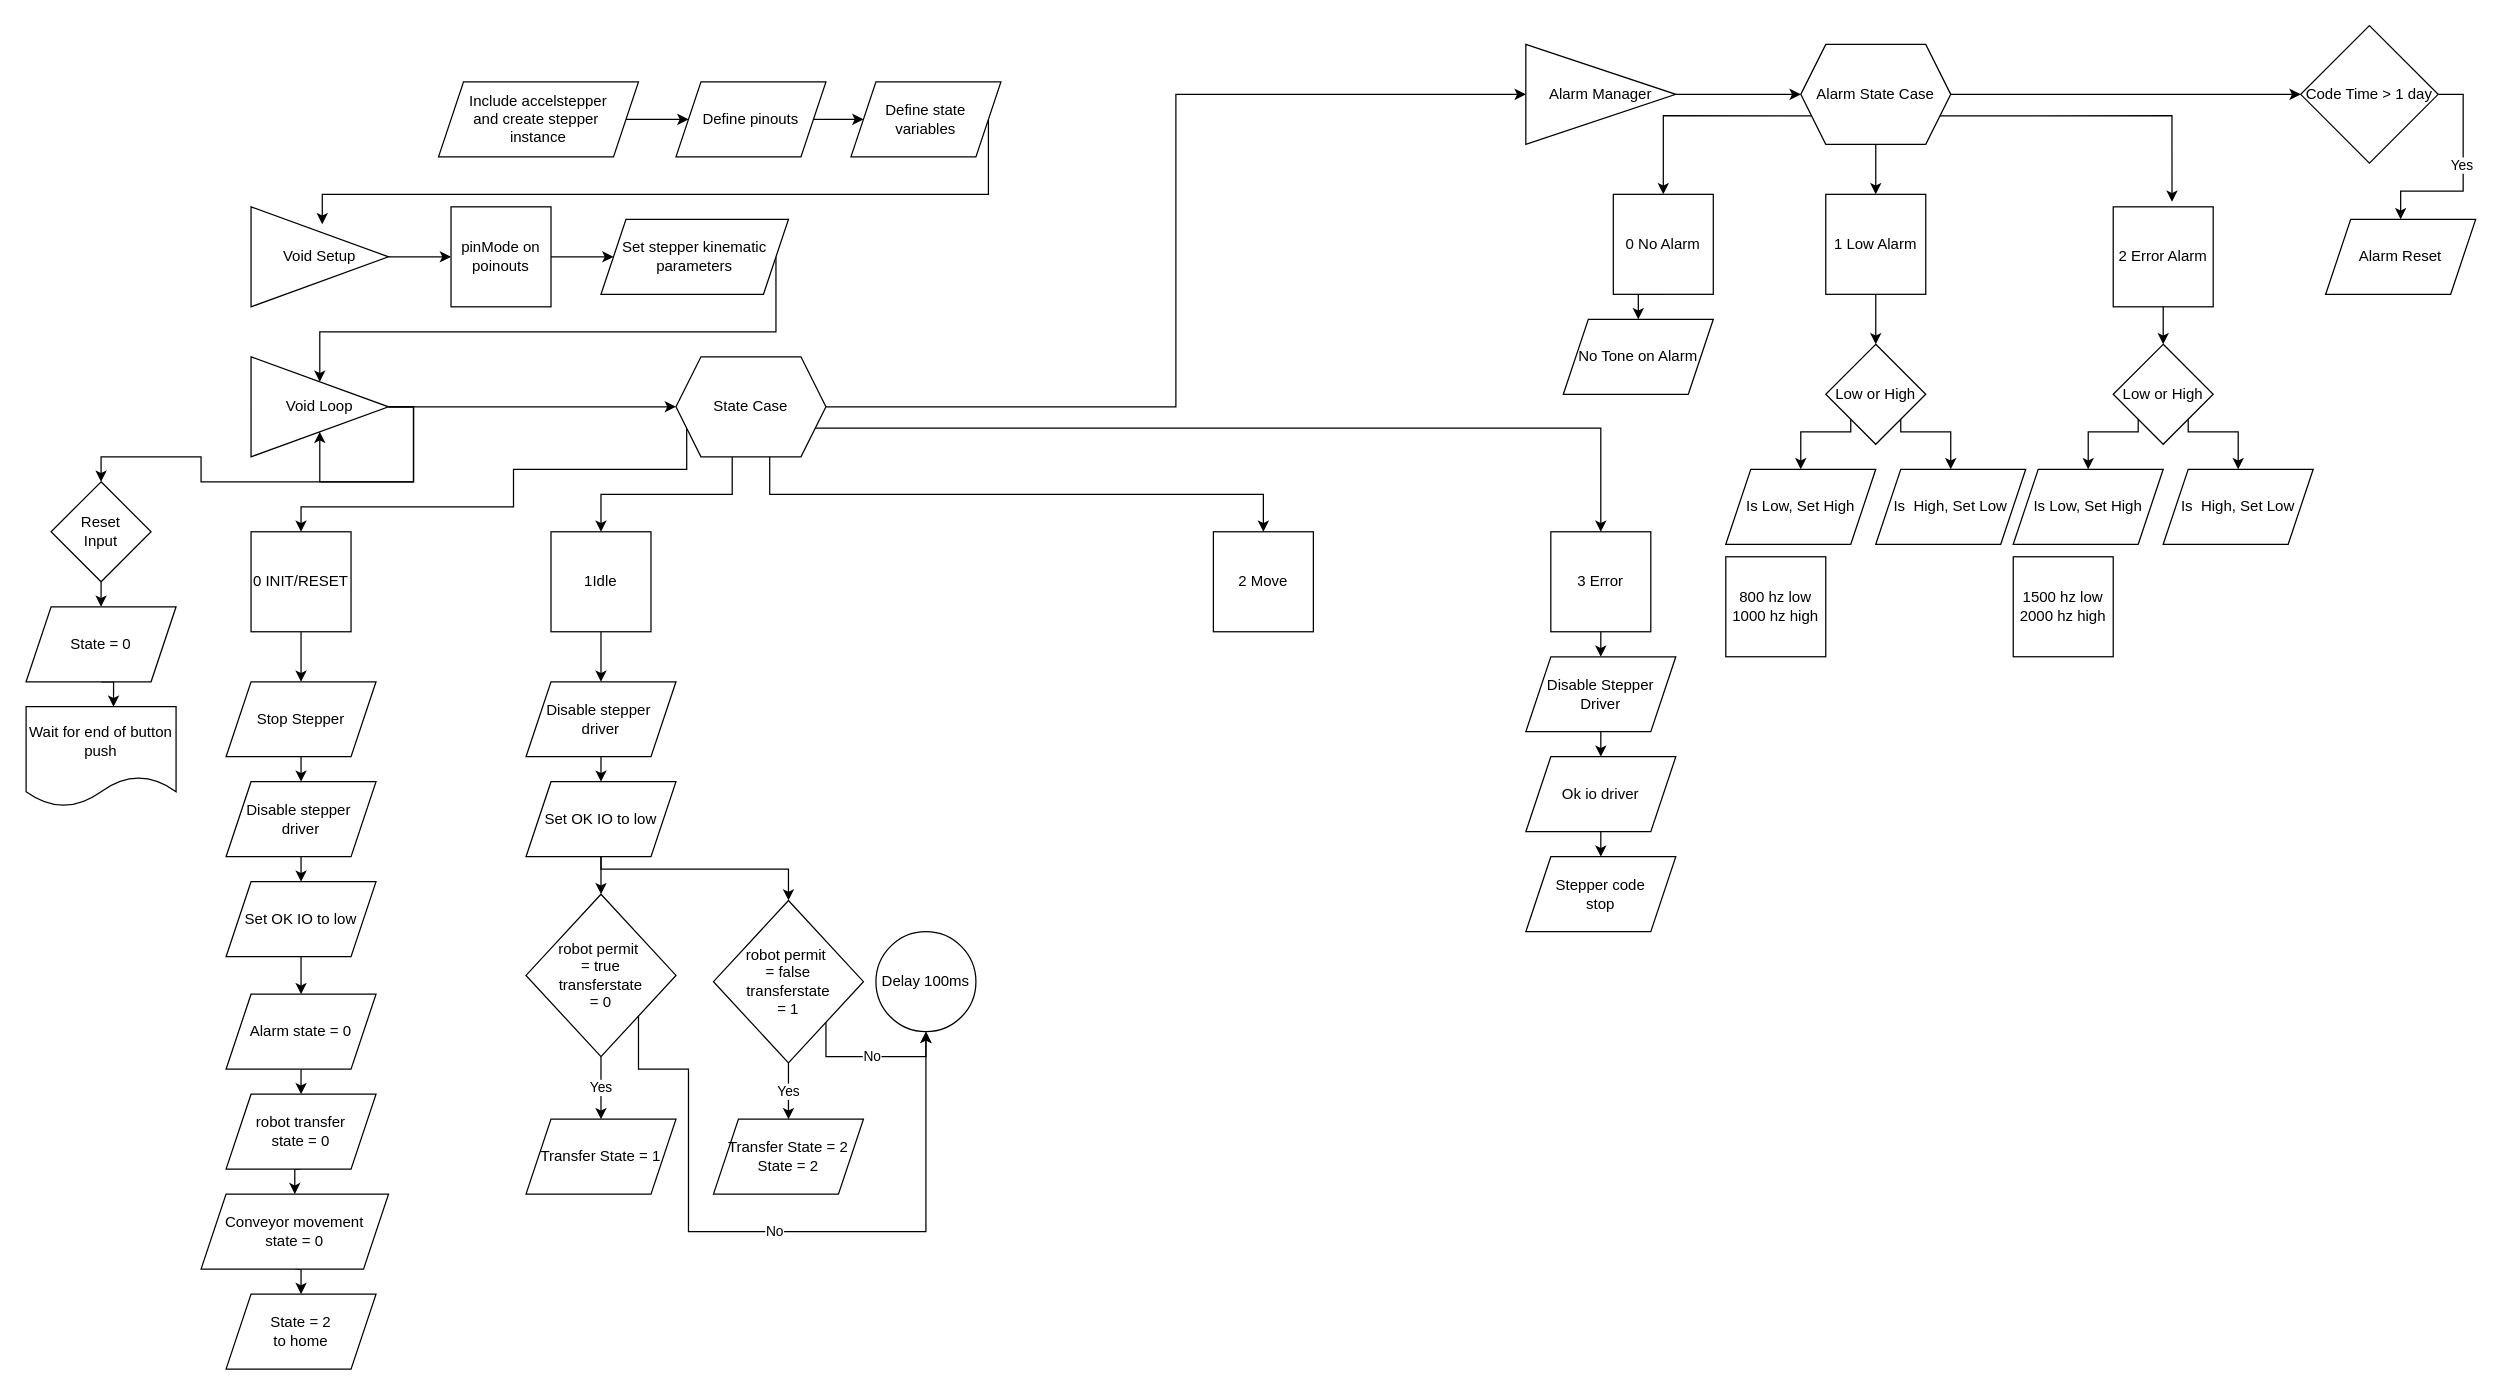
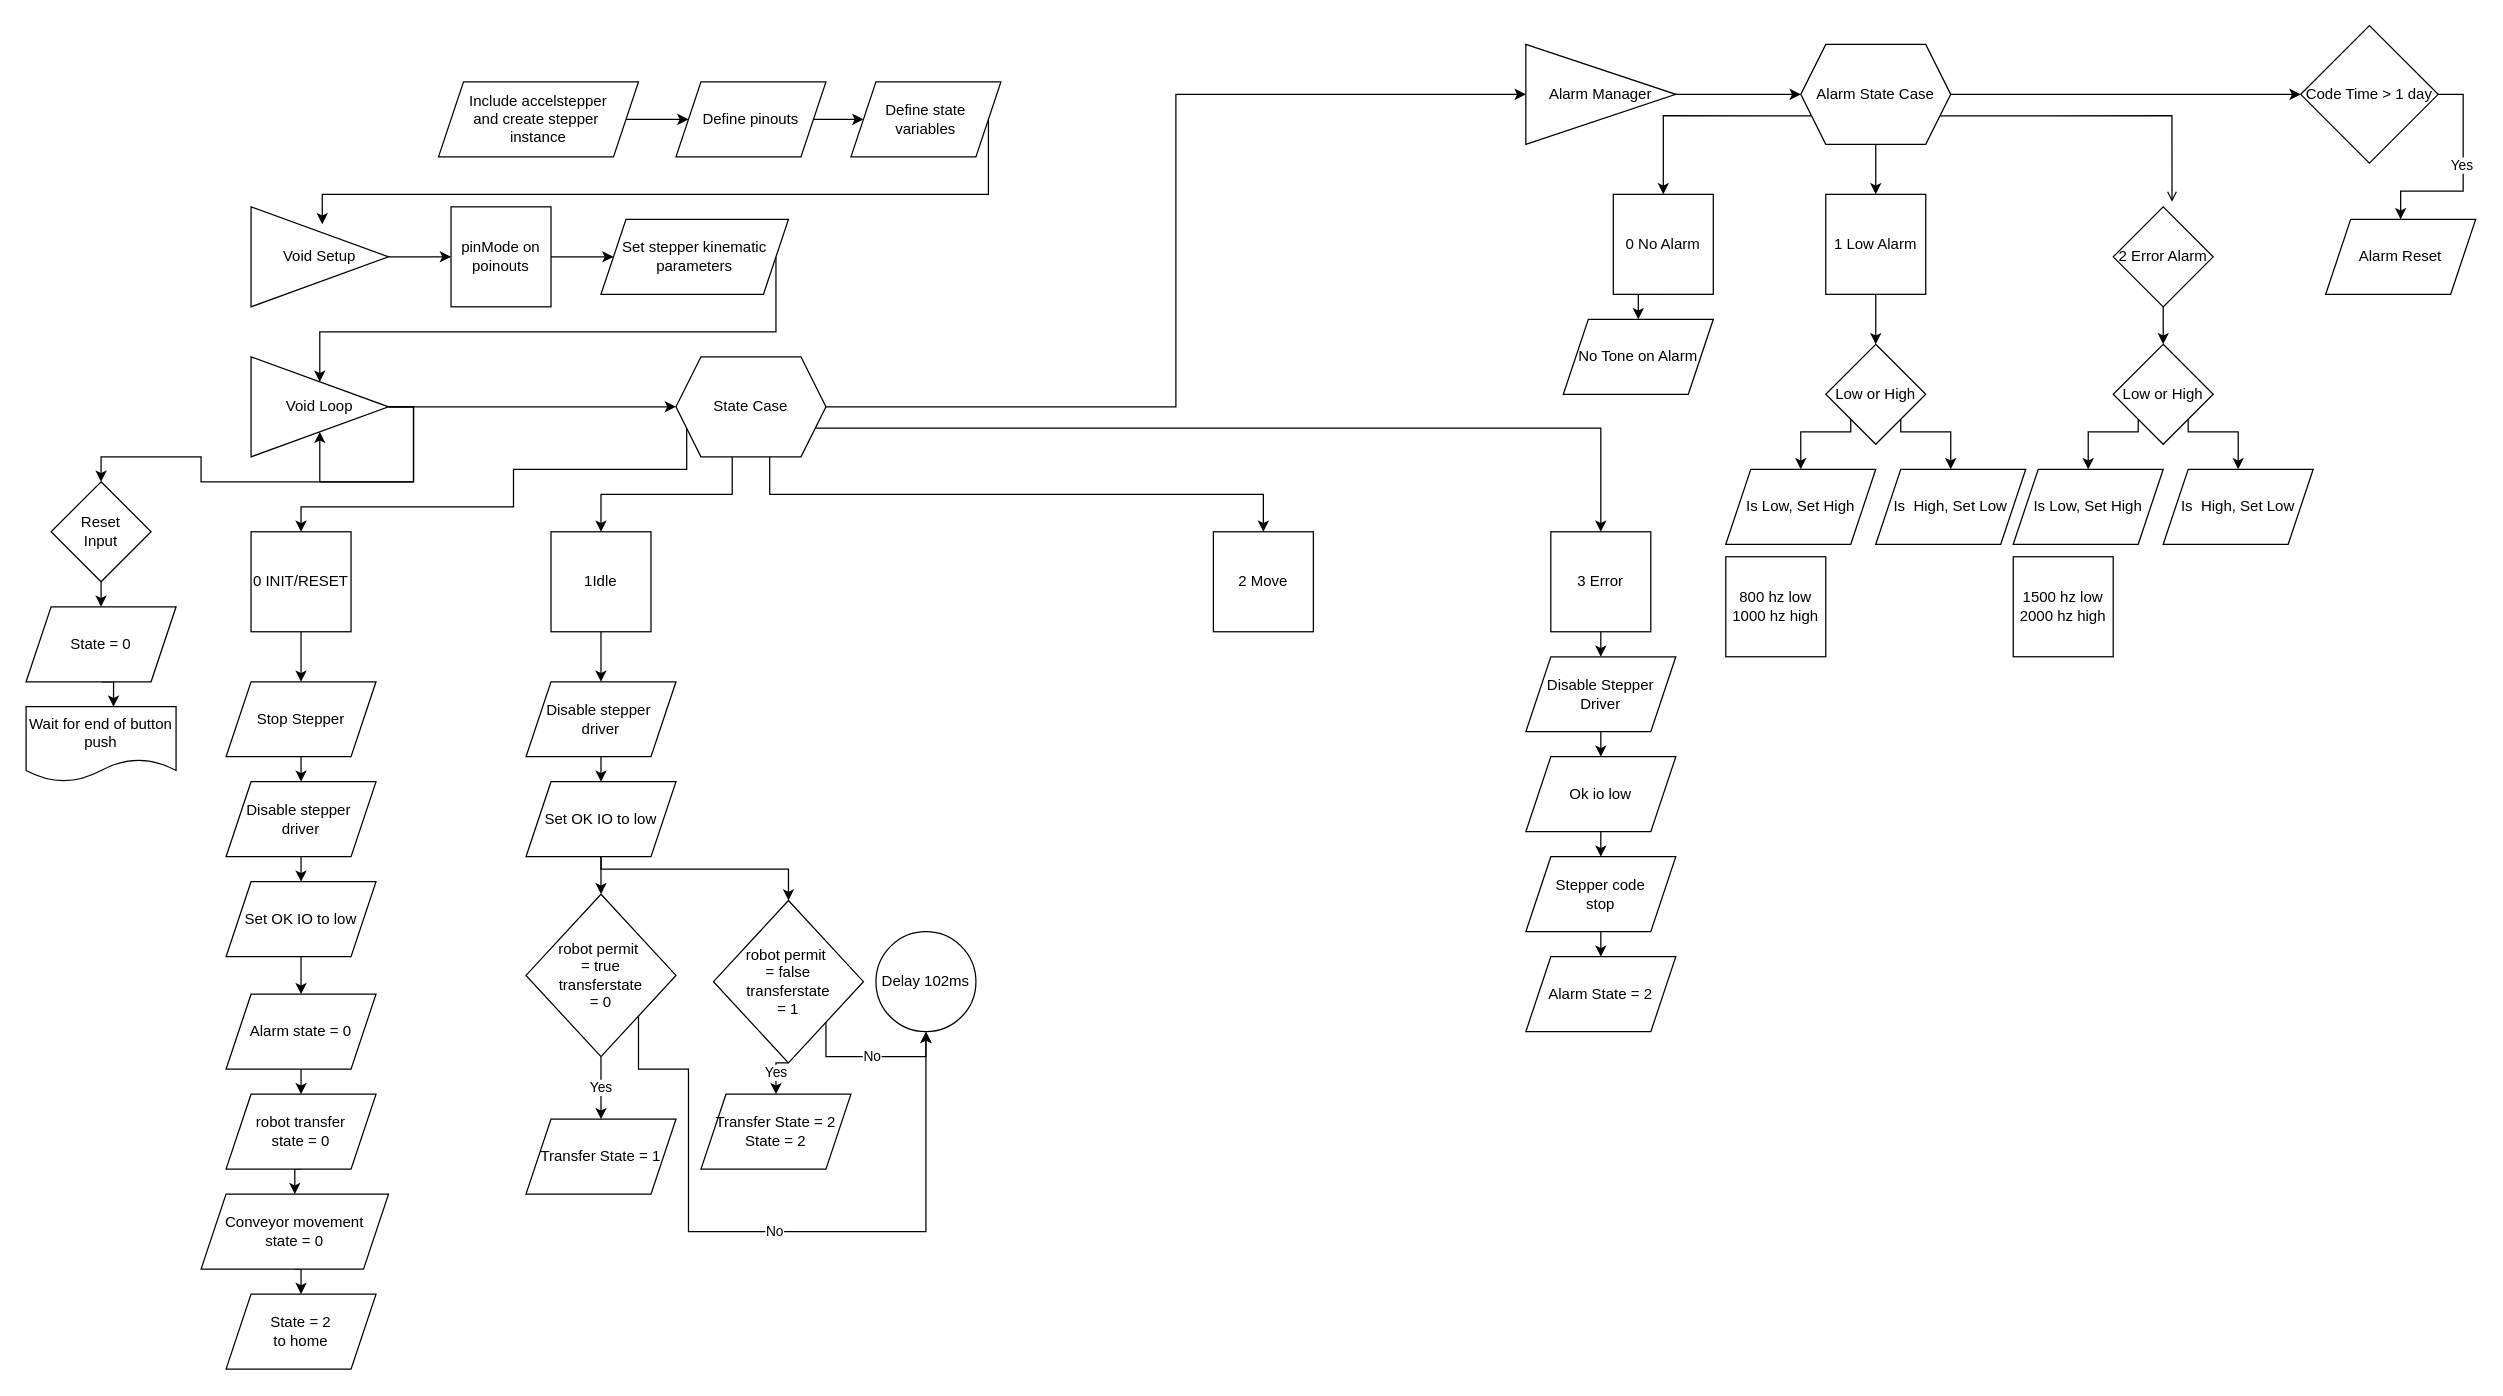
(2172, 192) -> (2172, 193)
(2163, 257) -> (2163, 257)
(101, 757) -> (101, 744)
(1601, 794) -> (1601, 794)
none -> (1601, 940)
(926, 982) -> (926, 982)
none -> (1601, 994)
(788, 1157) -> (776, 1132)
